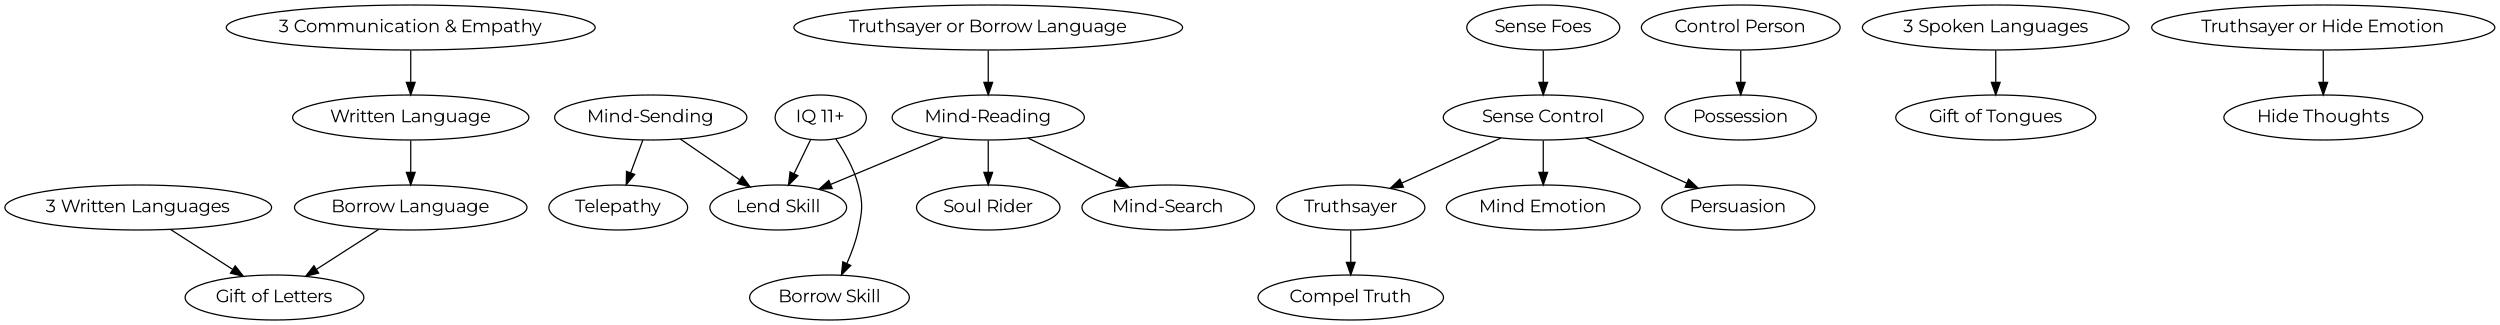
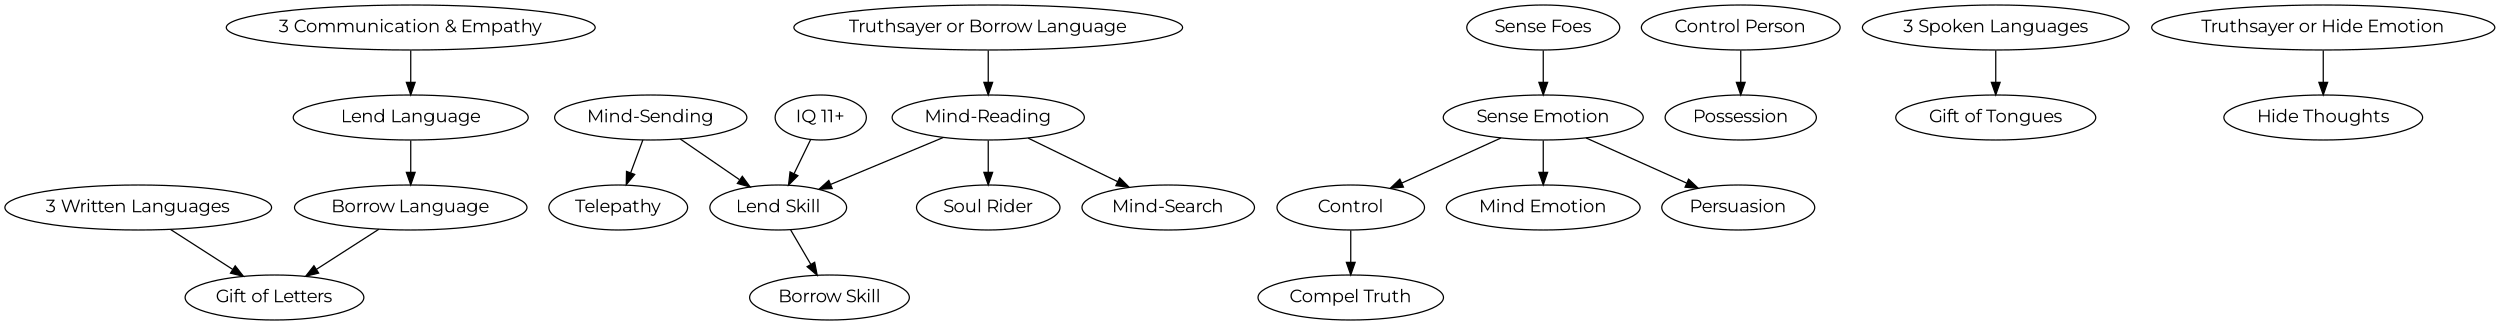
(411, 118) -> (411, 118)
(1543, 118) -> (1543, 118)
(861, 200) -> (801, 247)
(1351, 208) -> (1351, 208)
